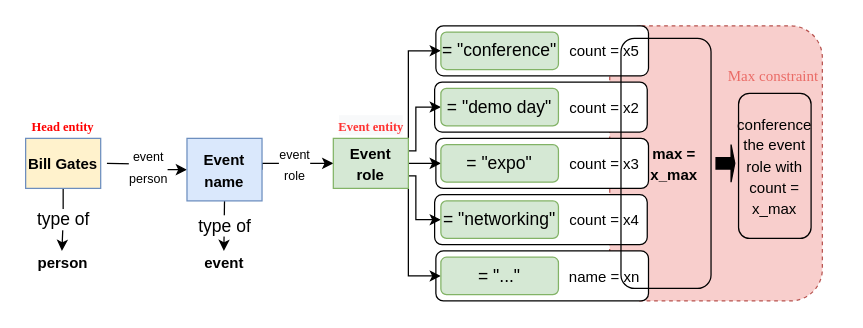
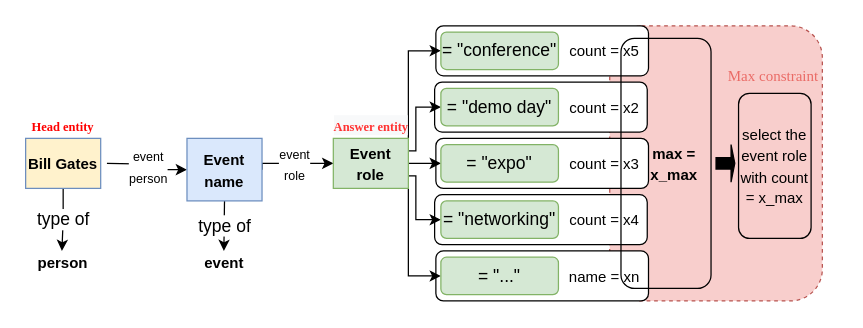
(371, 126) -> (371, 126)
(774, 166) -> (774, 166)
